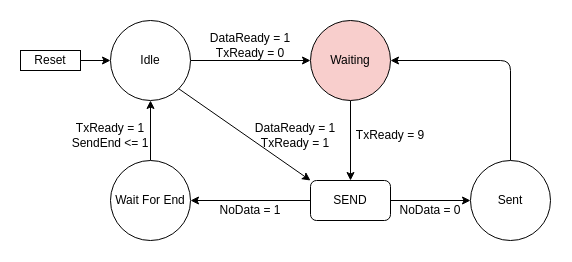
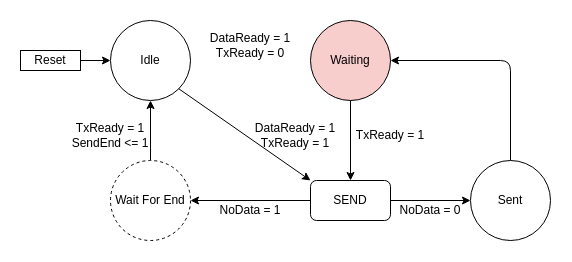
(247, 61) -> none
(391, 136) -> (391, 136)
(151, 201) -> (151, 201)
